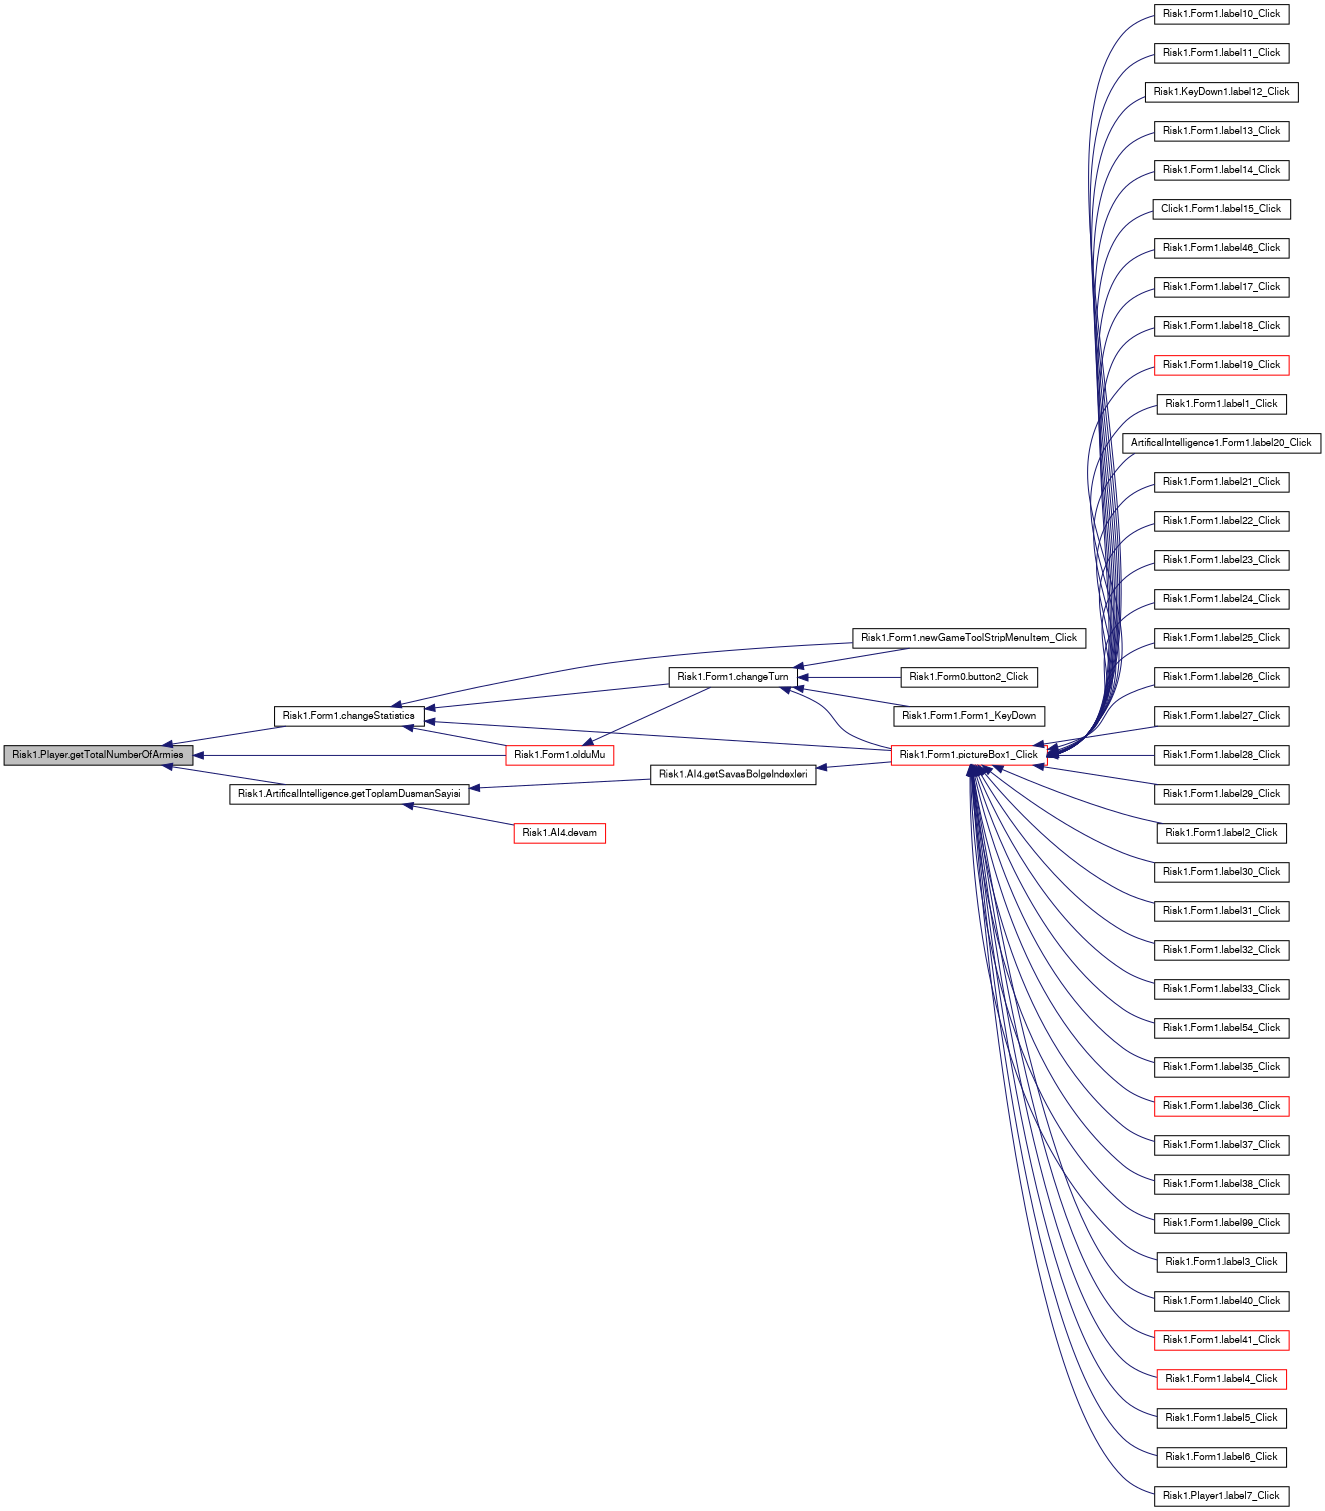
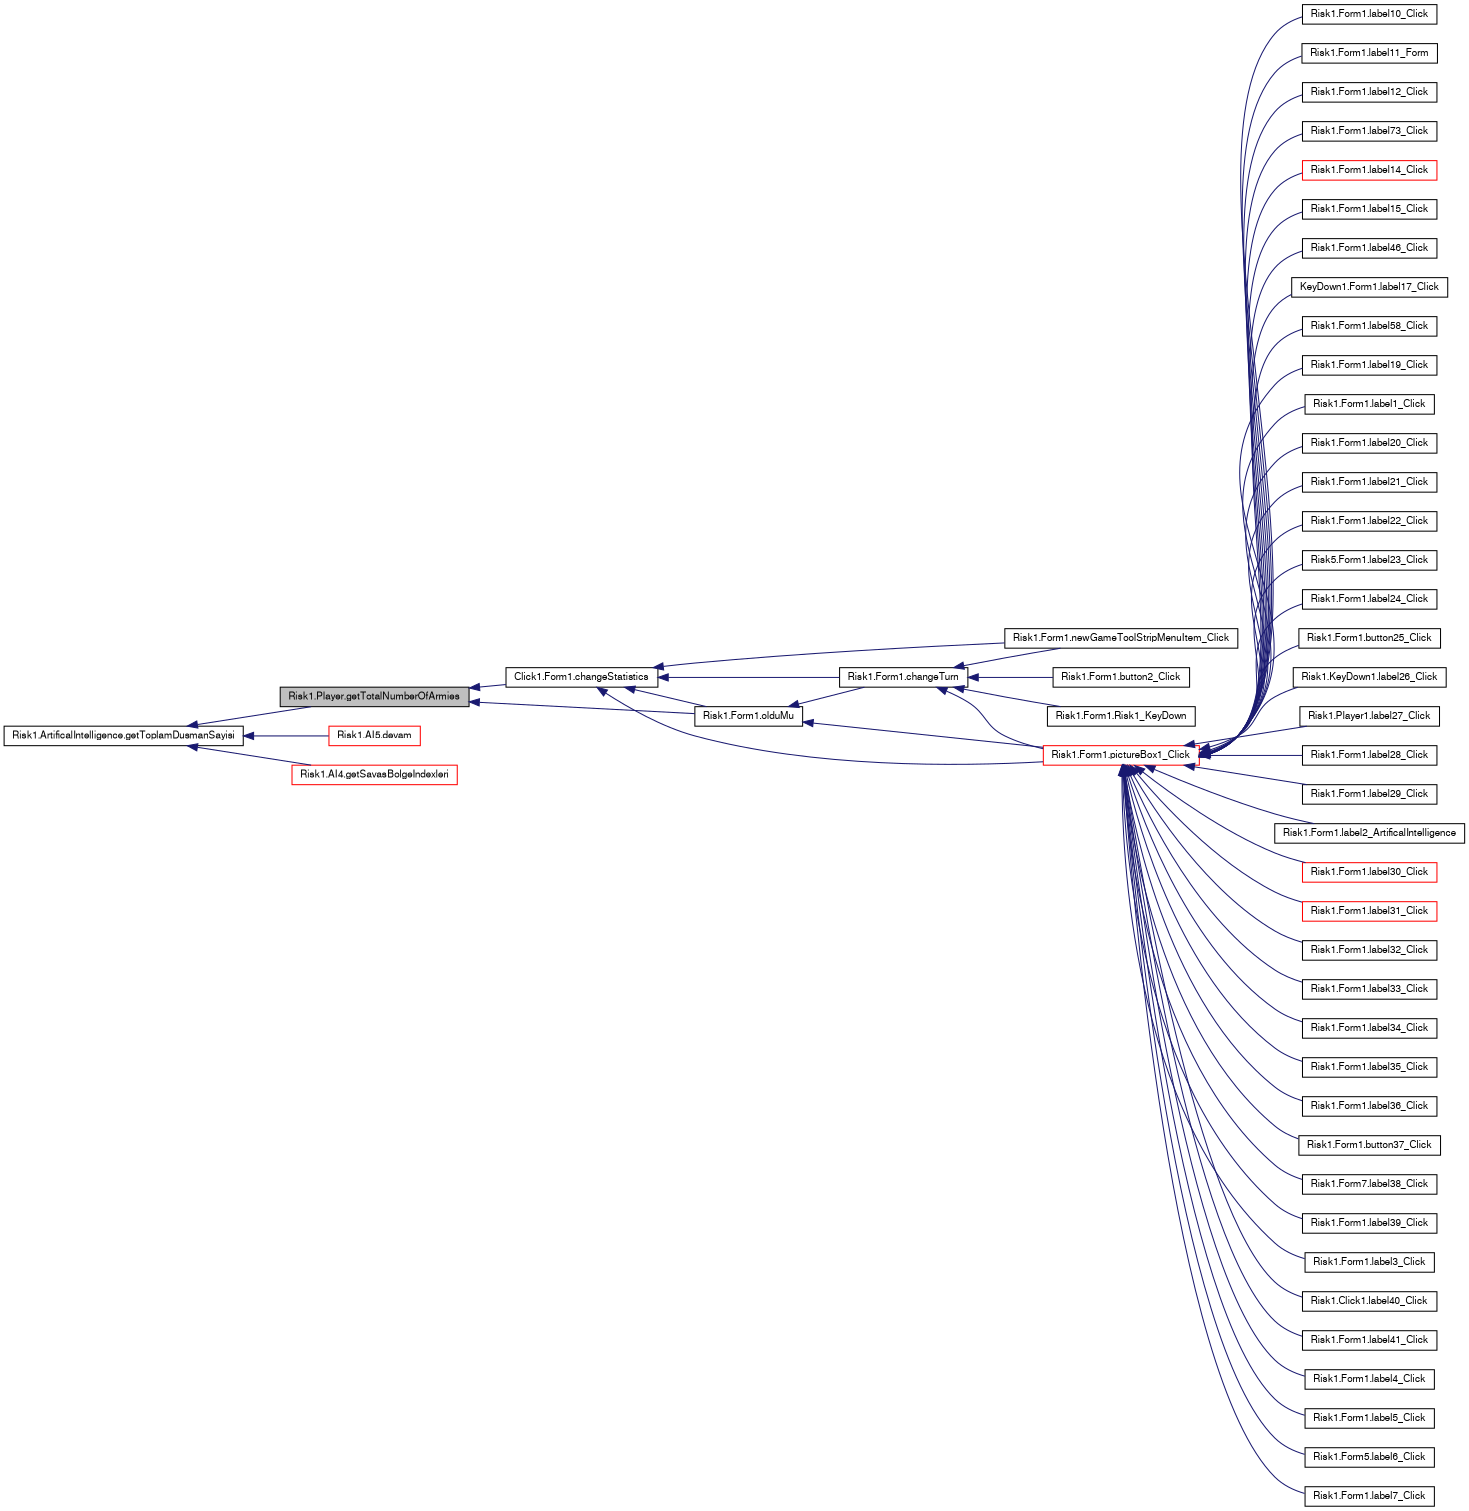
(1222, 53) -> (1370, 53)
(1222, 92) -> (1370, 92)
(1222, 131) -> (1370, 131)
(1222, 170) -> (1370, 170)
(1222, 209) -> (1370, 209)
(1222, 287) -> (1370, 287)
(1222, 326) -> (1370, 326)
(1222, 365) -> (1370, 365)
(1222, 443) -> (1370, 443)
(1222, 560) -> (1370, 560)
(1222, 638) -> (1370, 638)
(969, 677) -> (1121, 677)
(1222, 677) -> (1370, 677)
(349, 716) -> (582, 677)
(969, 716) -> (1121, 716)
(1222, 716) -> (1370, 716)
(560, 755) -> (749, 716)
(859, 765) -> (928, 735)
(733, 775) -> (375, 775)
(229, 776) -> (254, 716)
(560, 833) -> (375, 736)
(1222, 833) -> (1370, 833)
(1222, 872) -> (1370, 872)
(1222, 911) -> (1370, 911)
(1222, 1028) -> (1370, 1028)
(1222, 1106) -> (1370, 1106)
(1222, 1145) -> (1370, 1145)
(1222, 1184) -> (1370, 1184)
(1222, 1223) -> (1370, 1223)
(1222, 1301) -> (1370, 1301)
(1222, 1340) -> (1370, 1340)
(1222, 1379) -> (1370, 1379)
(1222, 1457) -> (1370, 1457)
(1222, 1496) -> (1370, 1496)
